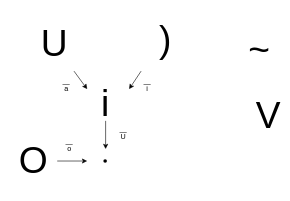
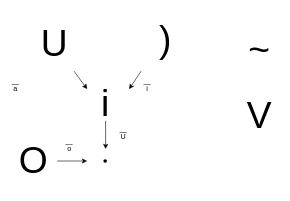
(66, 86) -> (15, 86)
(269, 116) -> (260, 116)
